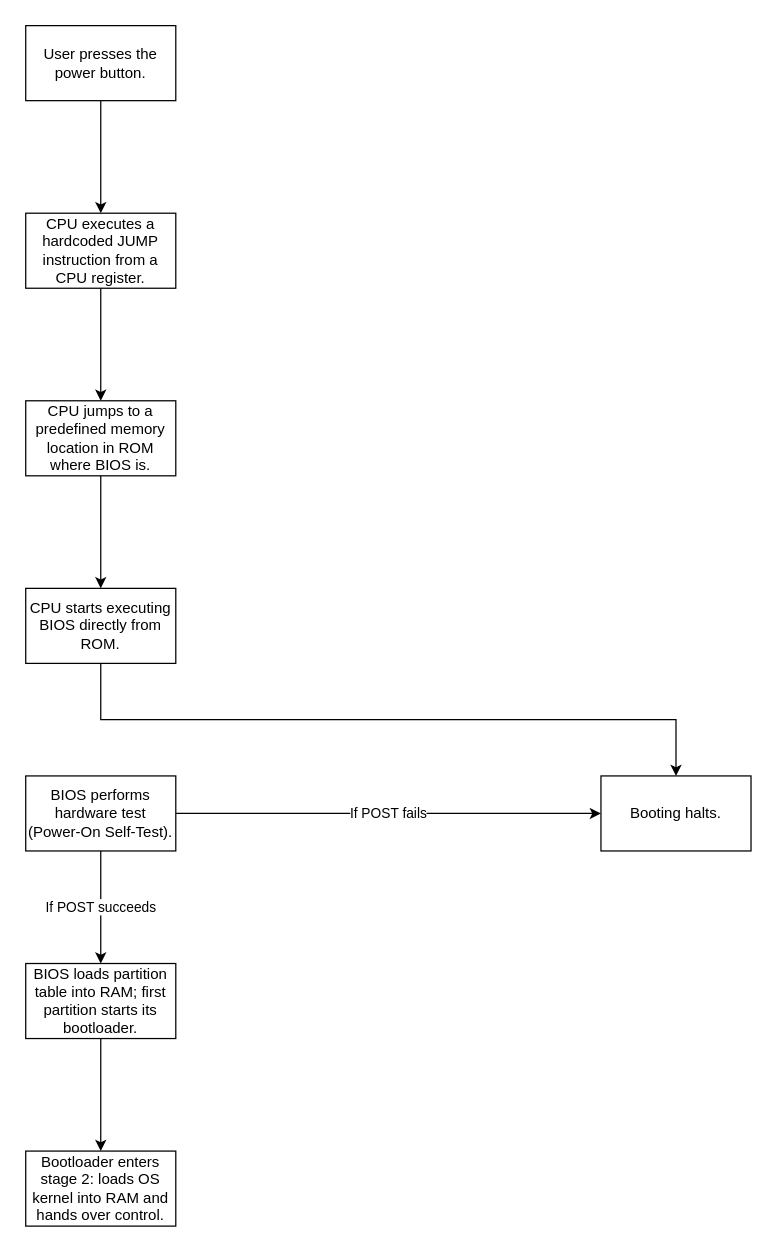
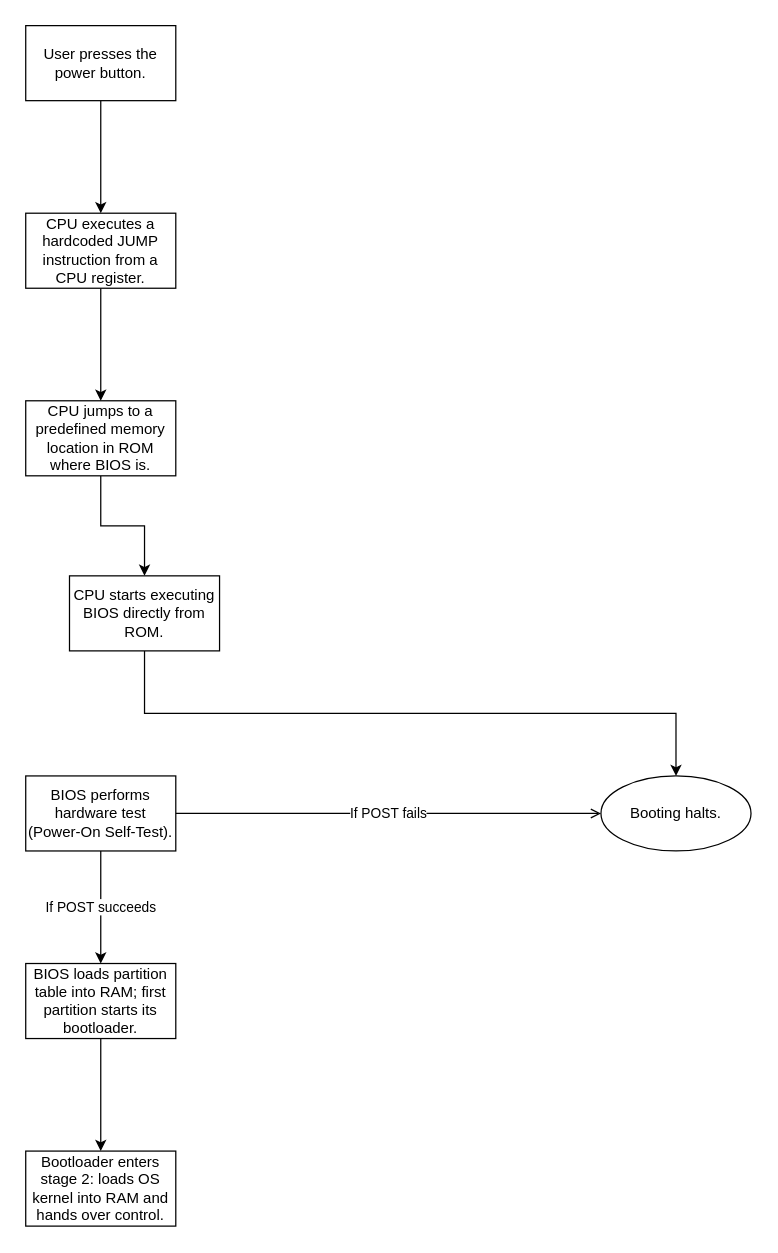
(101, 626) -> (144, 613)
(591, 813) -> (593, 813)
(676, 813) -> (676, 813)
